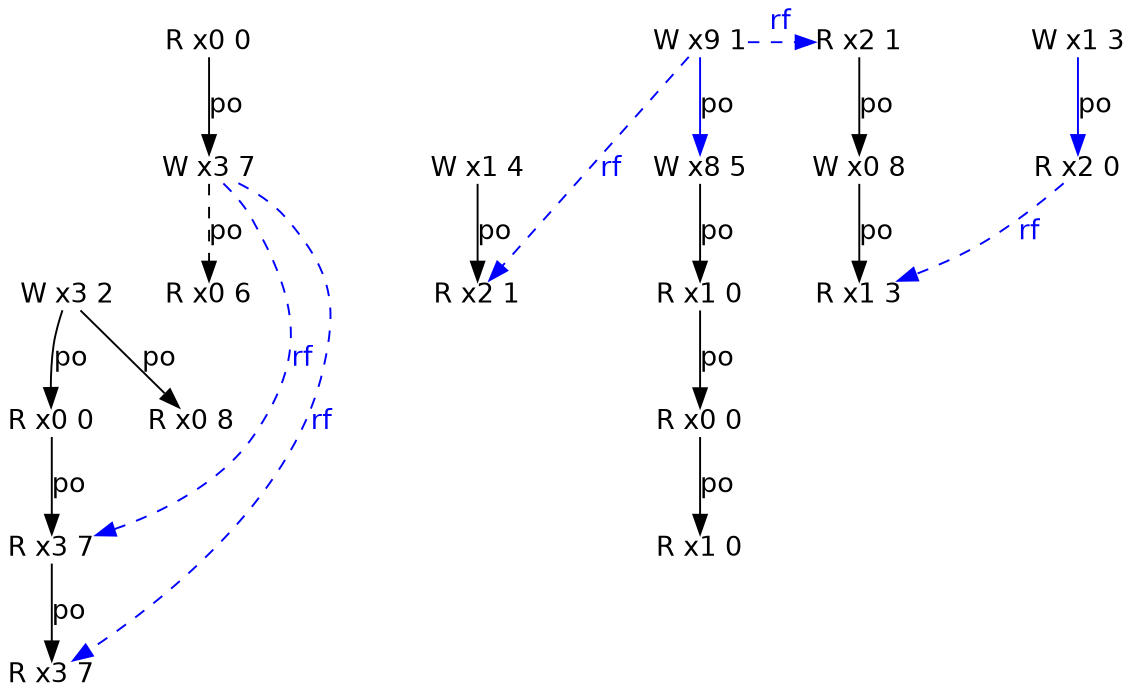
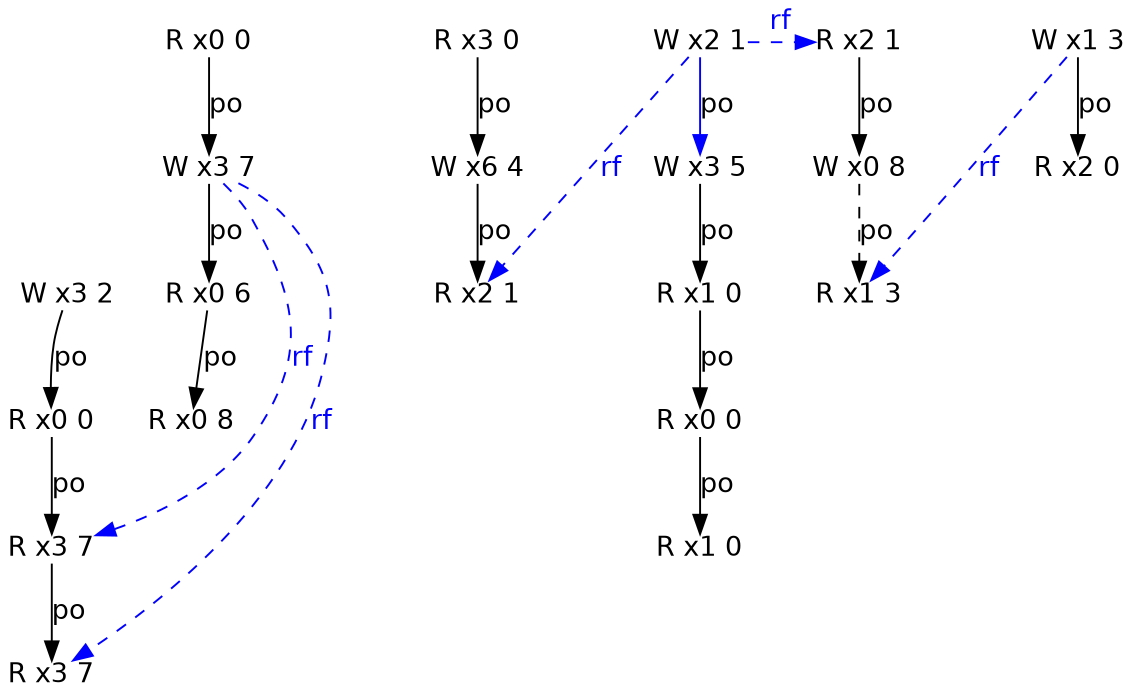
none -> (478, 42)
(700, 42) -> (700, 42)
(1078, 96) -> (1078, 96)
(478, 169) -> (478, 169)
(700, 169) -> (700, 169)
(209, 223) -> (209, 223)
(859, 223) -> (859, 223)
(994, 236) -> (976, 162)
(123, 352) -> (202, 349)
